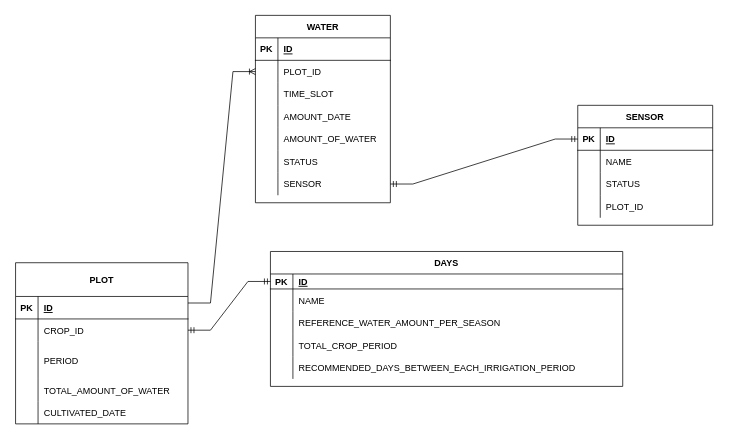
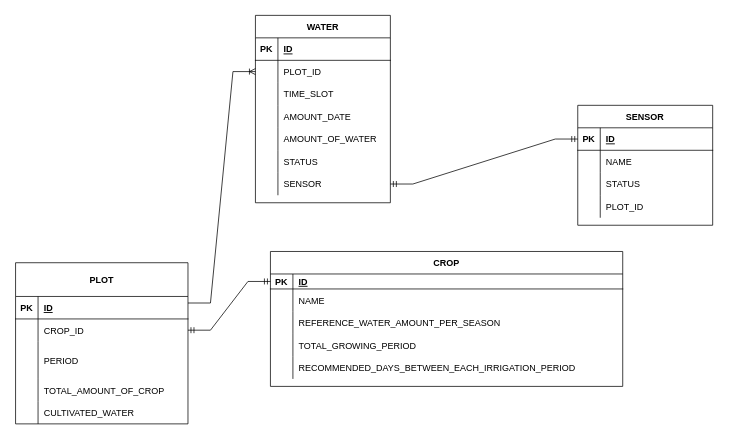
(446, 263) -> (446, 263)
(341, 346) -> (349, 346)
(96, 391) -> (94, 391)
(81, 413) -> (84, 413)
